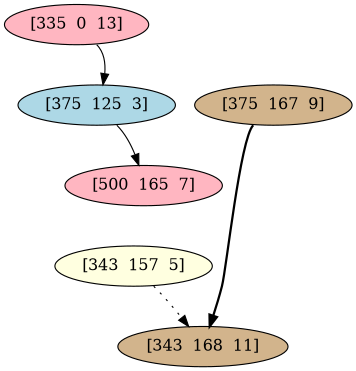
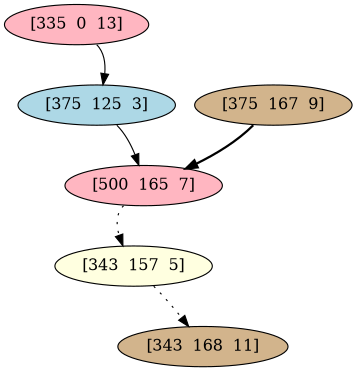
none -> (117, 220)
(232, 220) -> (226, 147)
